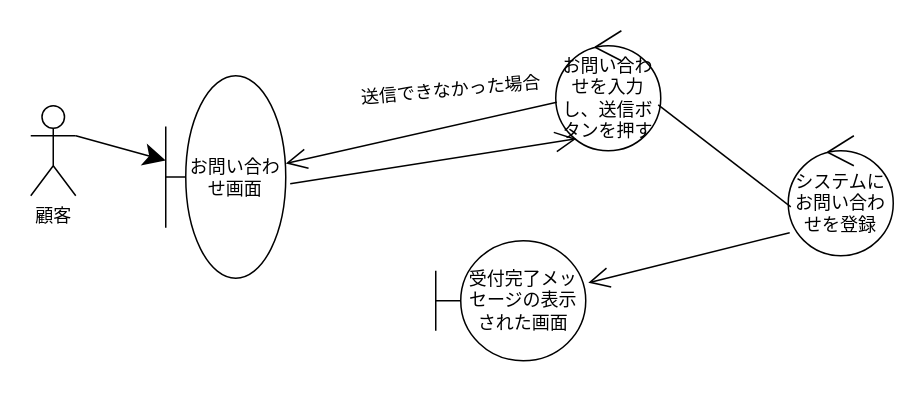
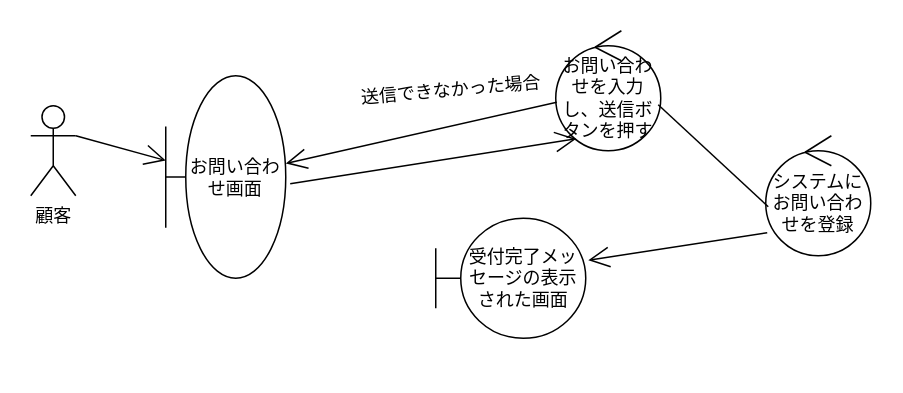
(148, 156) -> (153, 157)
(841, 196) -> (818, 196)
(511, 301) -> (511, 278)
